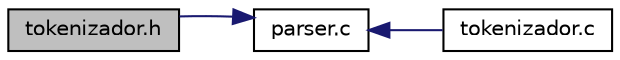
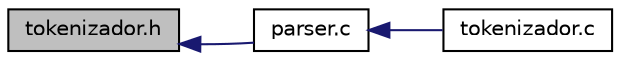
(206, 16) -> (227, 44)
